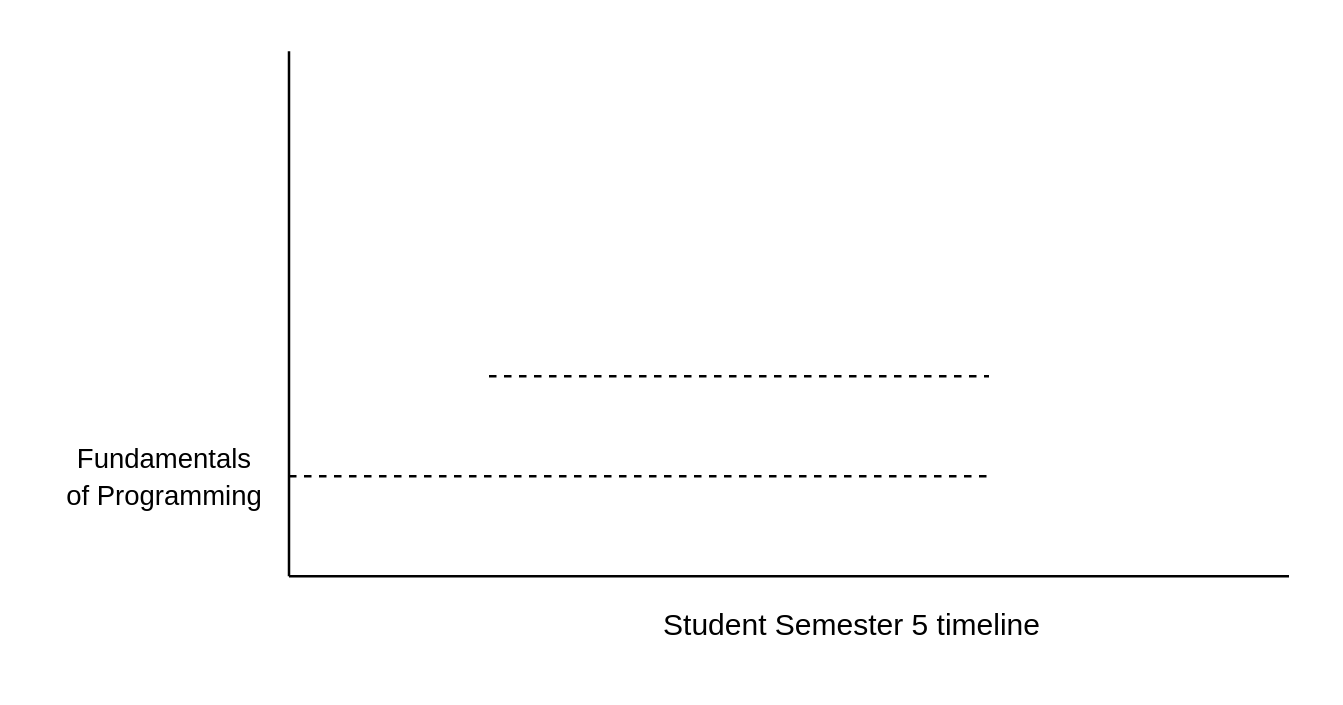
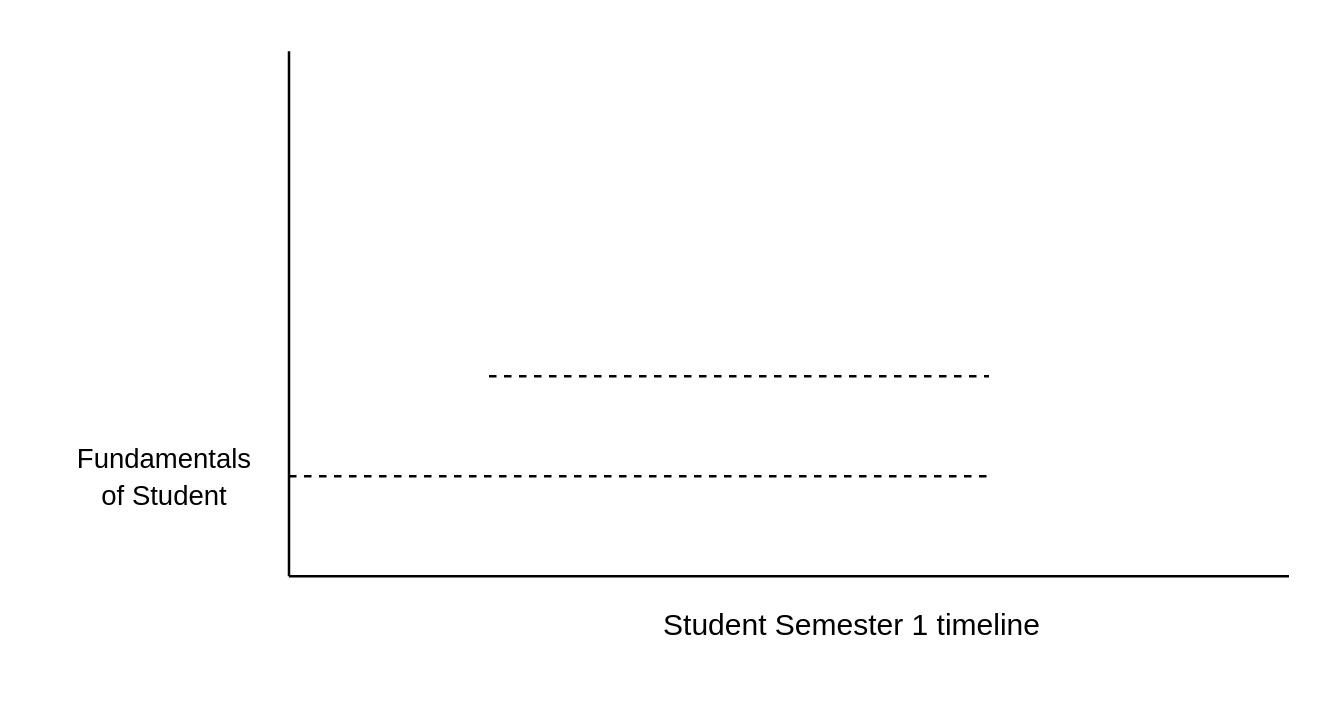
(165, 476) -> (165, 476)
(853, 626) -> (853, 626)
